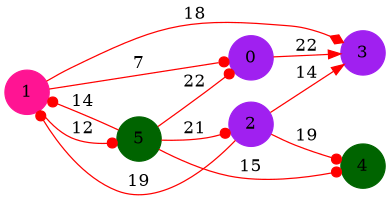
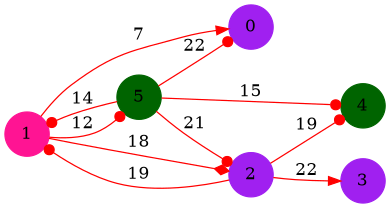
(183, 26) -> (131, 154)
(301, 56) -> none
(307, 73) -> (307, 170)
(134, 76) -> (119, 56)
